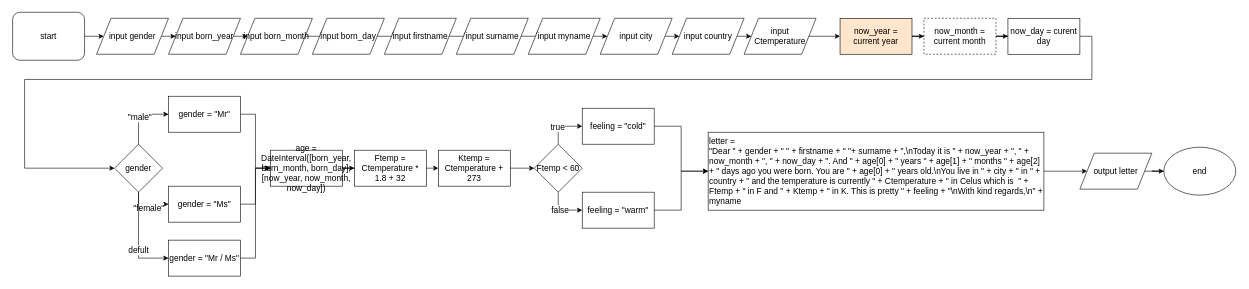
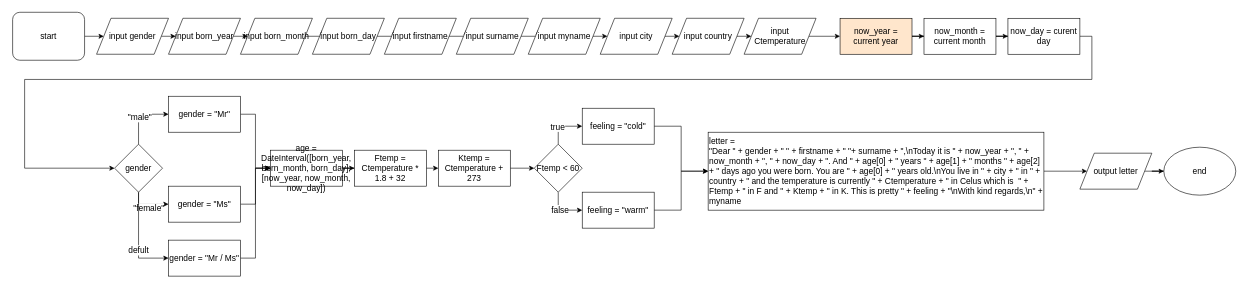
(960, 36) -> (960, 36)
